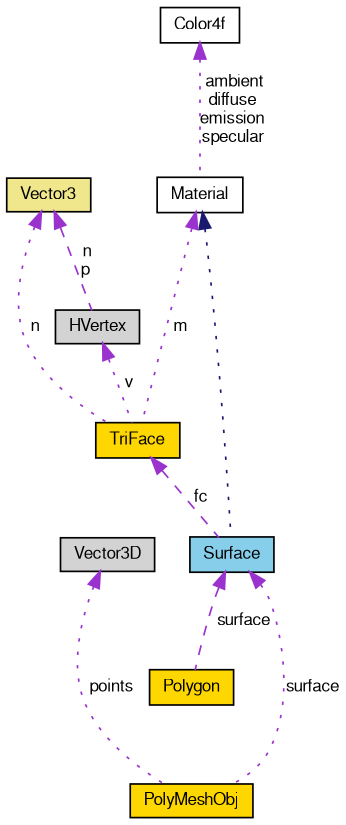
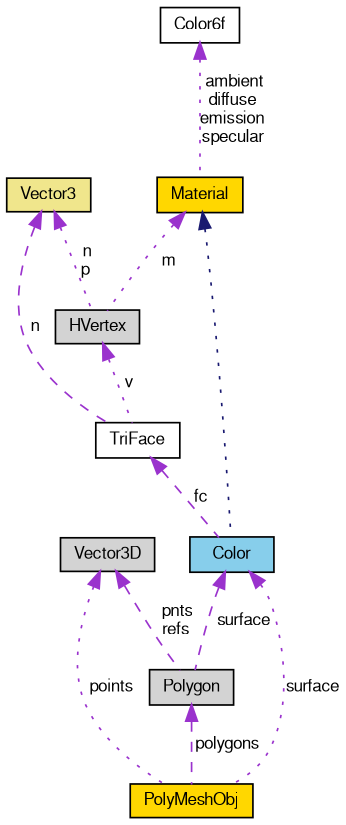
(200, 25) -> (200, 25)
(200, 195) -> (200, 195)
(76, 269) -> (76, 269)
(167, 326) -> (139, 267)
(26, 342) -> (26, 342)
(138, 440) -> (138, 440)
(232, 555) -> (232, 555)
none -> (151, 629)
(192, 687) -> (192, 687)
none -> (192, 753)
